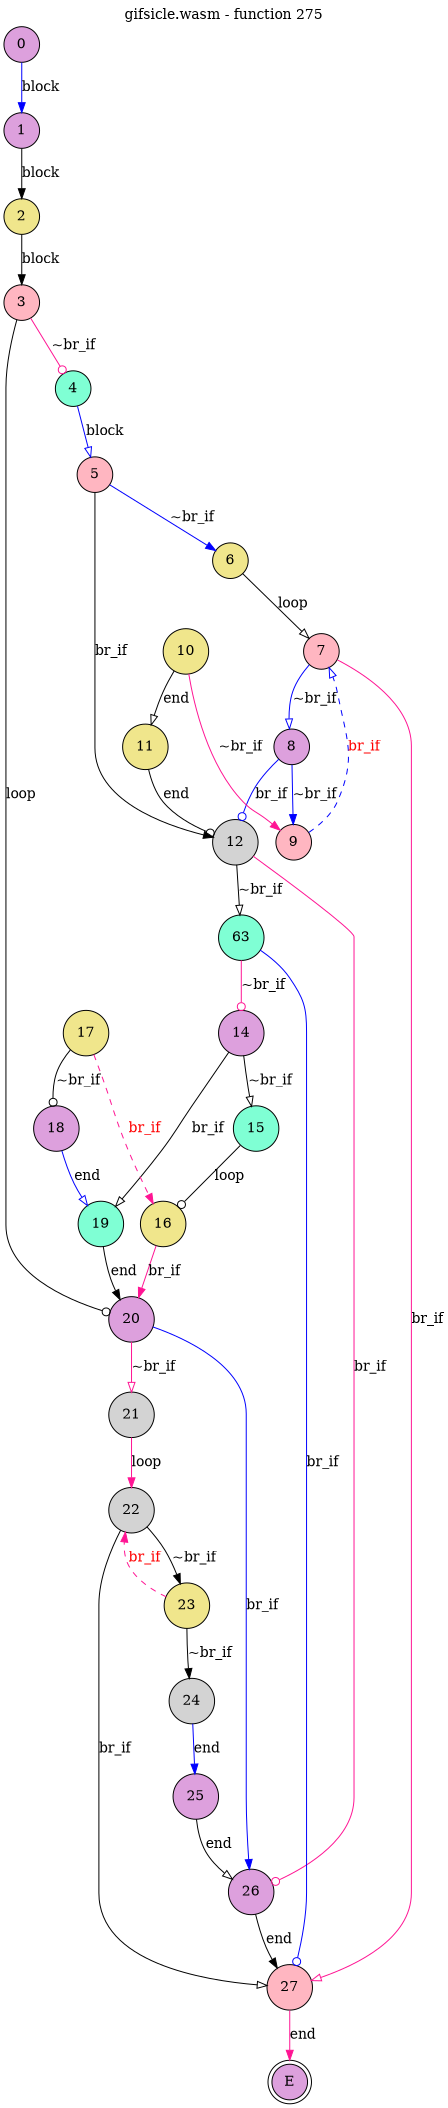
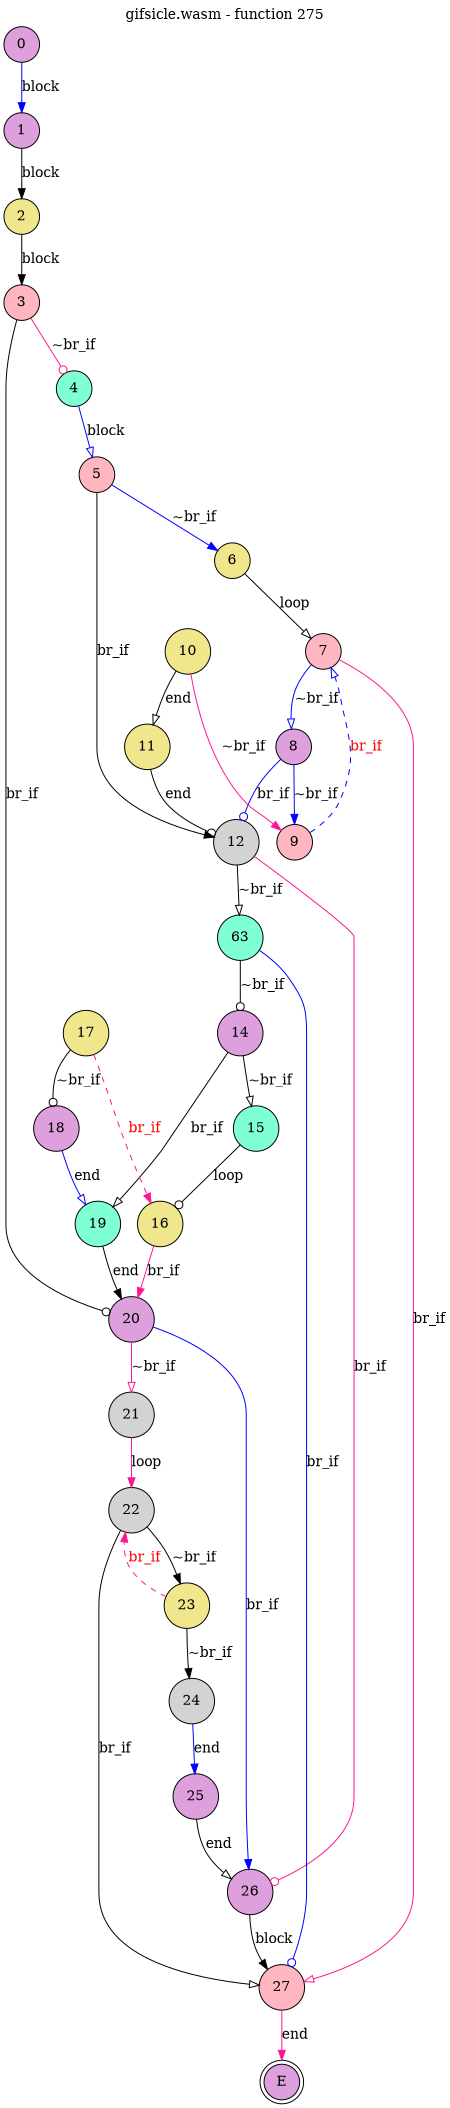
(21, 795) -> (22, 795)
(241, 981) -> (240, 981)
(279, 1940) -> (274, 1940)
